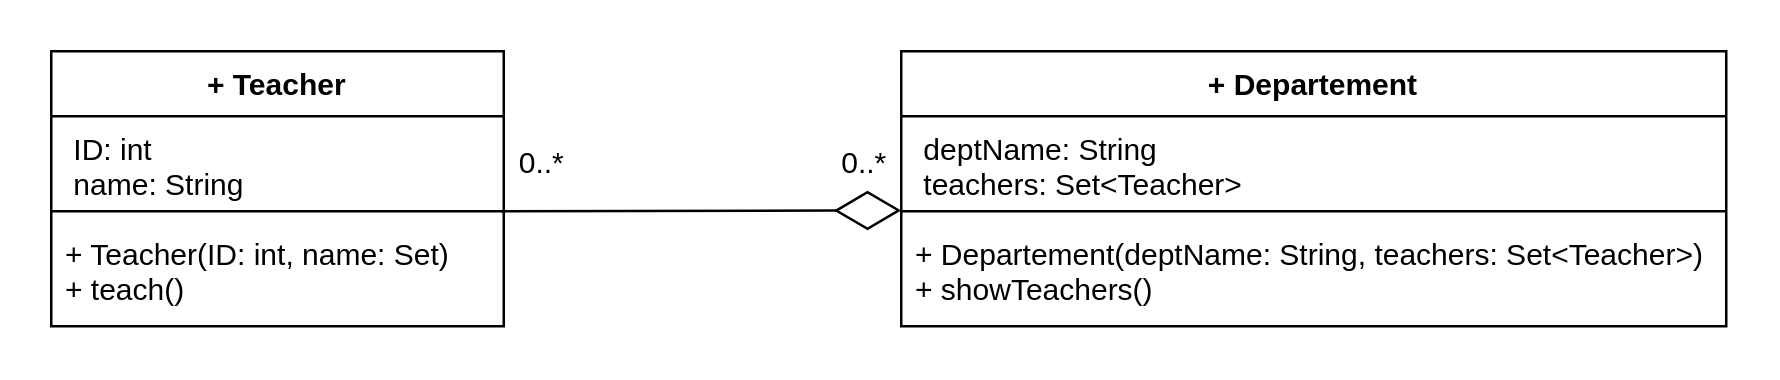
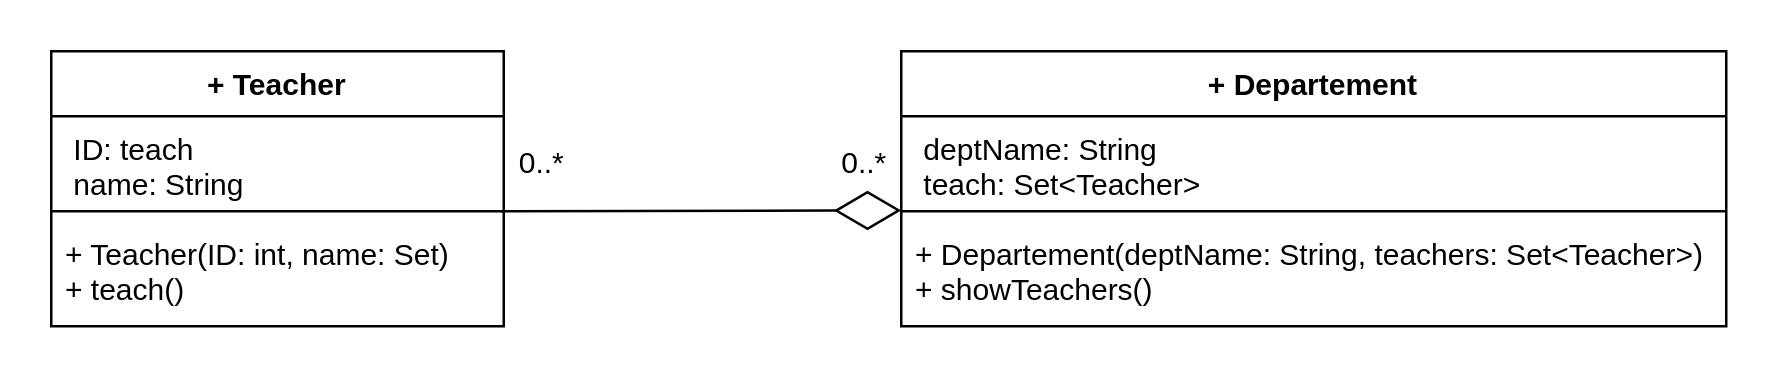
(155, 170) -> (155, 170)
(1093, 170) -> (1068, 170)
